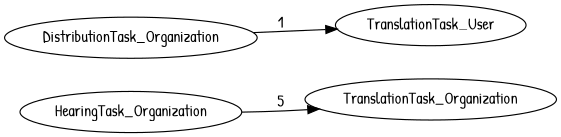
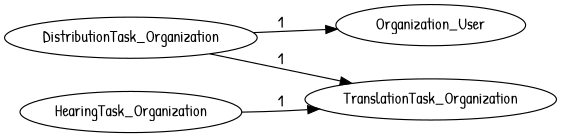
(431, 25) -> (431, 25)
none -> (275, 67)
(281, 102) -> (281, 102)
